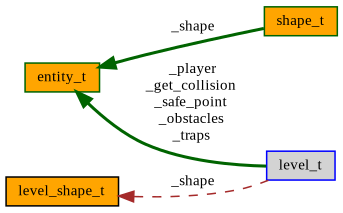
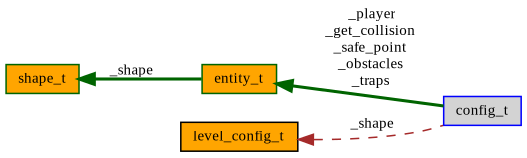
(189, 45) -> (148, 79)
(301, 166) -> (482, 111)
(62, 191) -> (239, 137)
